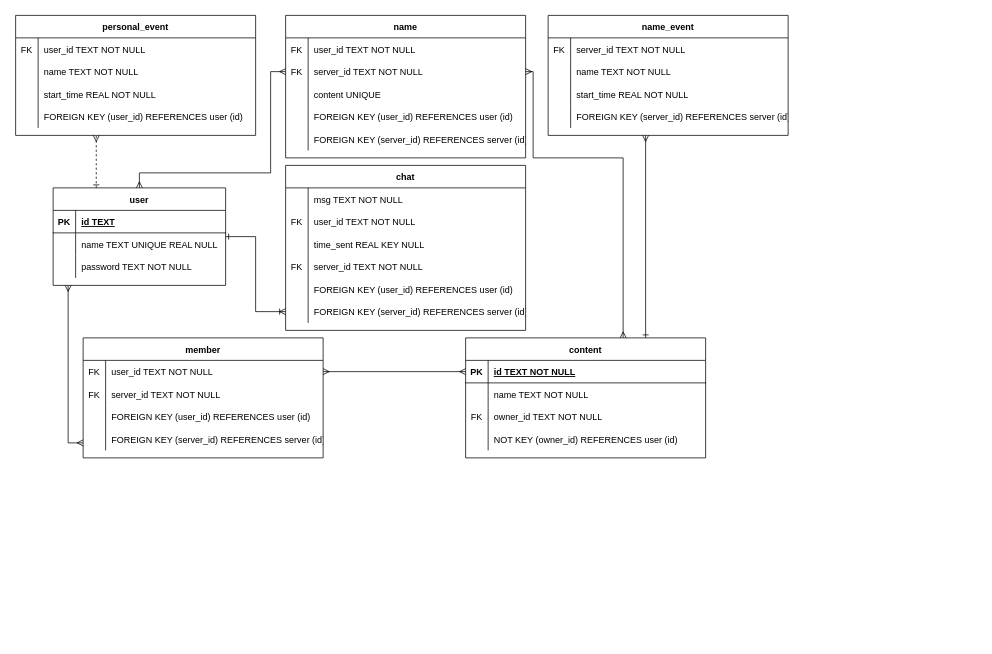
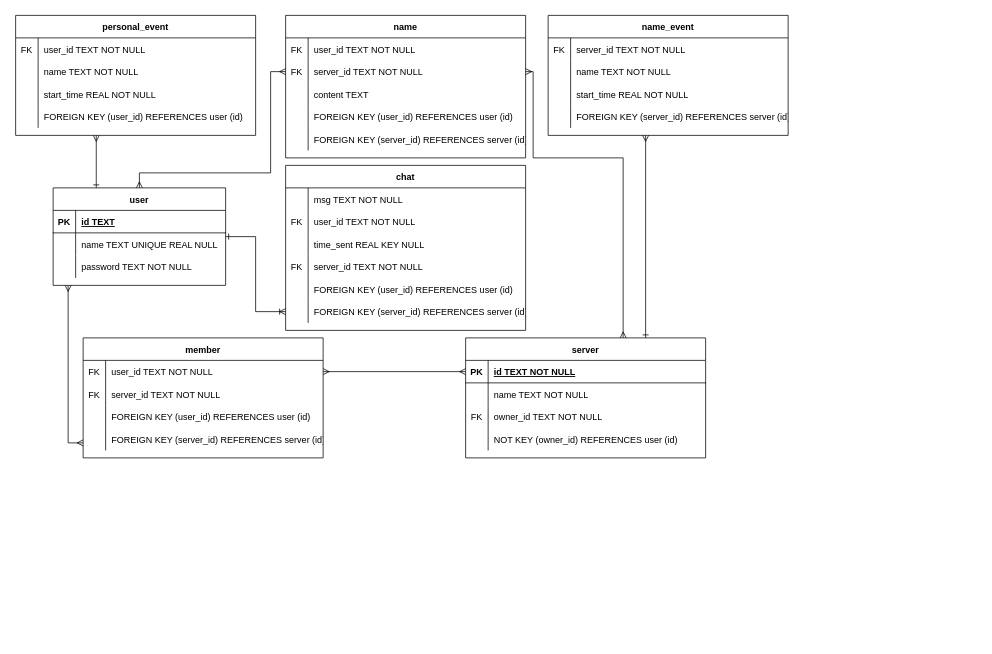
(348, 95) -> (343, 95)
(96, 161) -> (96, 161)
(585, 350) -> (585, 350)
